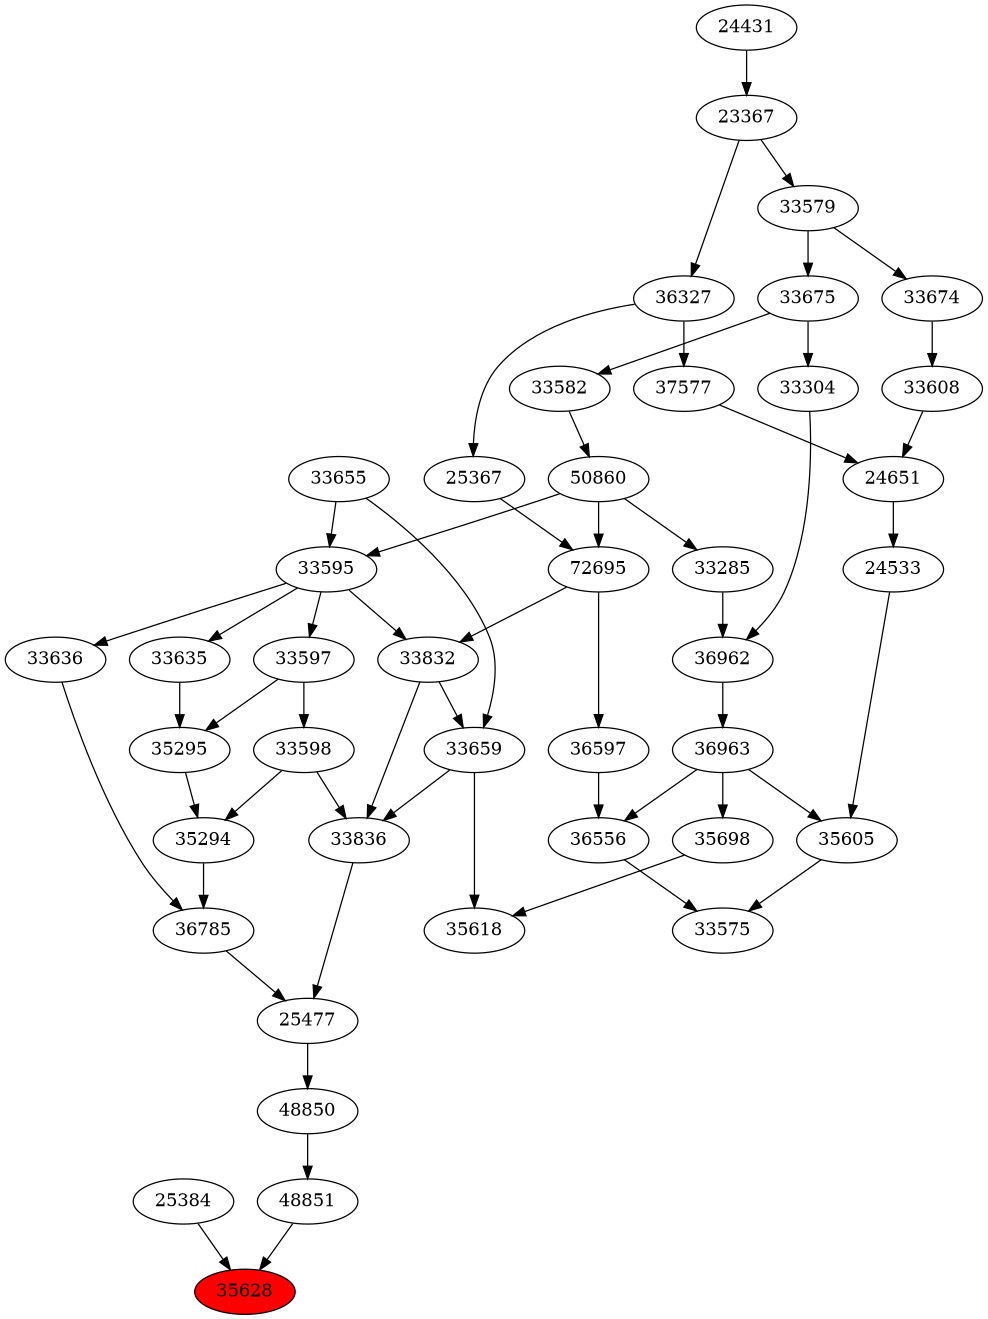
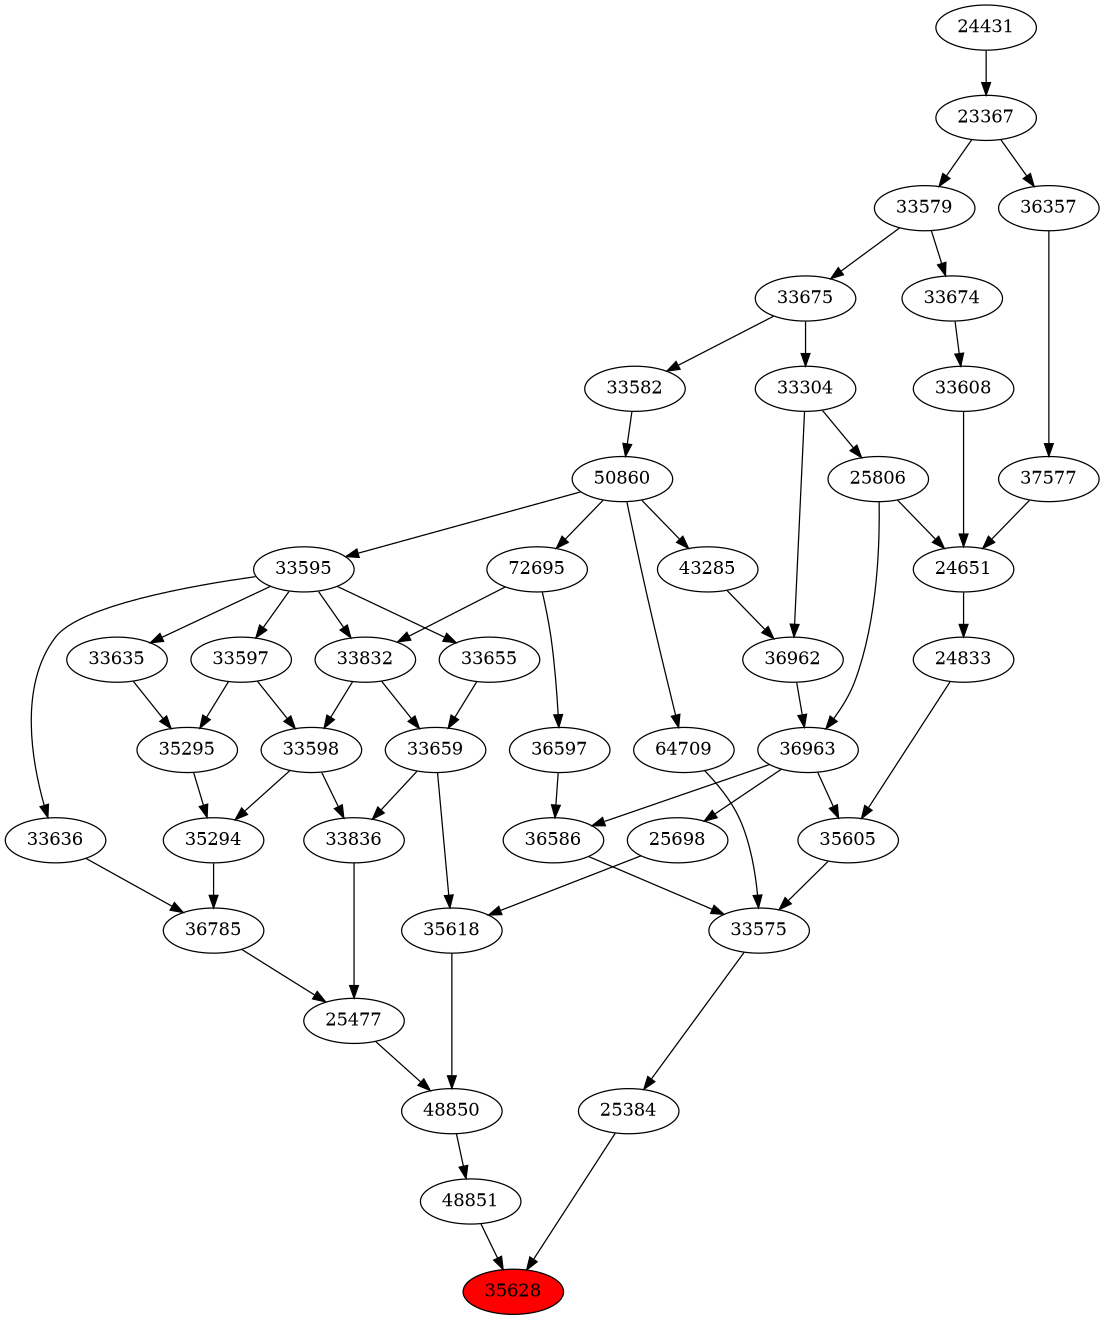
(684, 298) -> (1049, 208)
(474, 479) -> none
none -> (878, 479)
(334, 518) -> (391, 612)
(723, 569) -> (708, 569)
(893, 569) -> (964, 660)
(396, 744) -> (342, 700)
none -> (684, 750)
(599, 840) -> (553, 840)
(723, 840) -> (678, 840)
none -> (452, 1014)
none -> (698, 1015)
